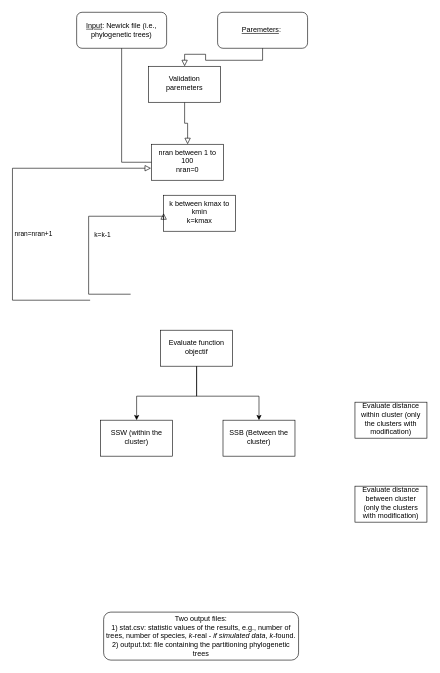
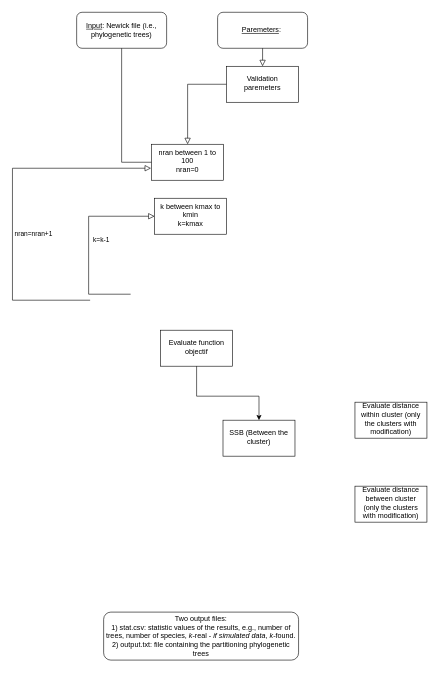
(185, 84) -> (263, 84)
(200, 213) -> (191, 216)
(137, 405) -> none
(137, 438) -> none
